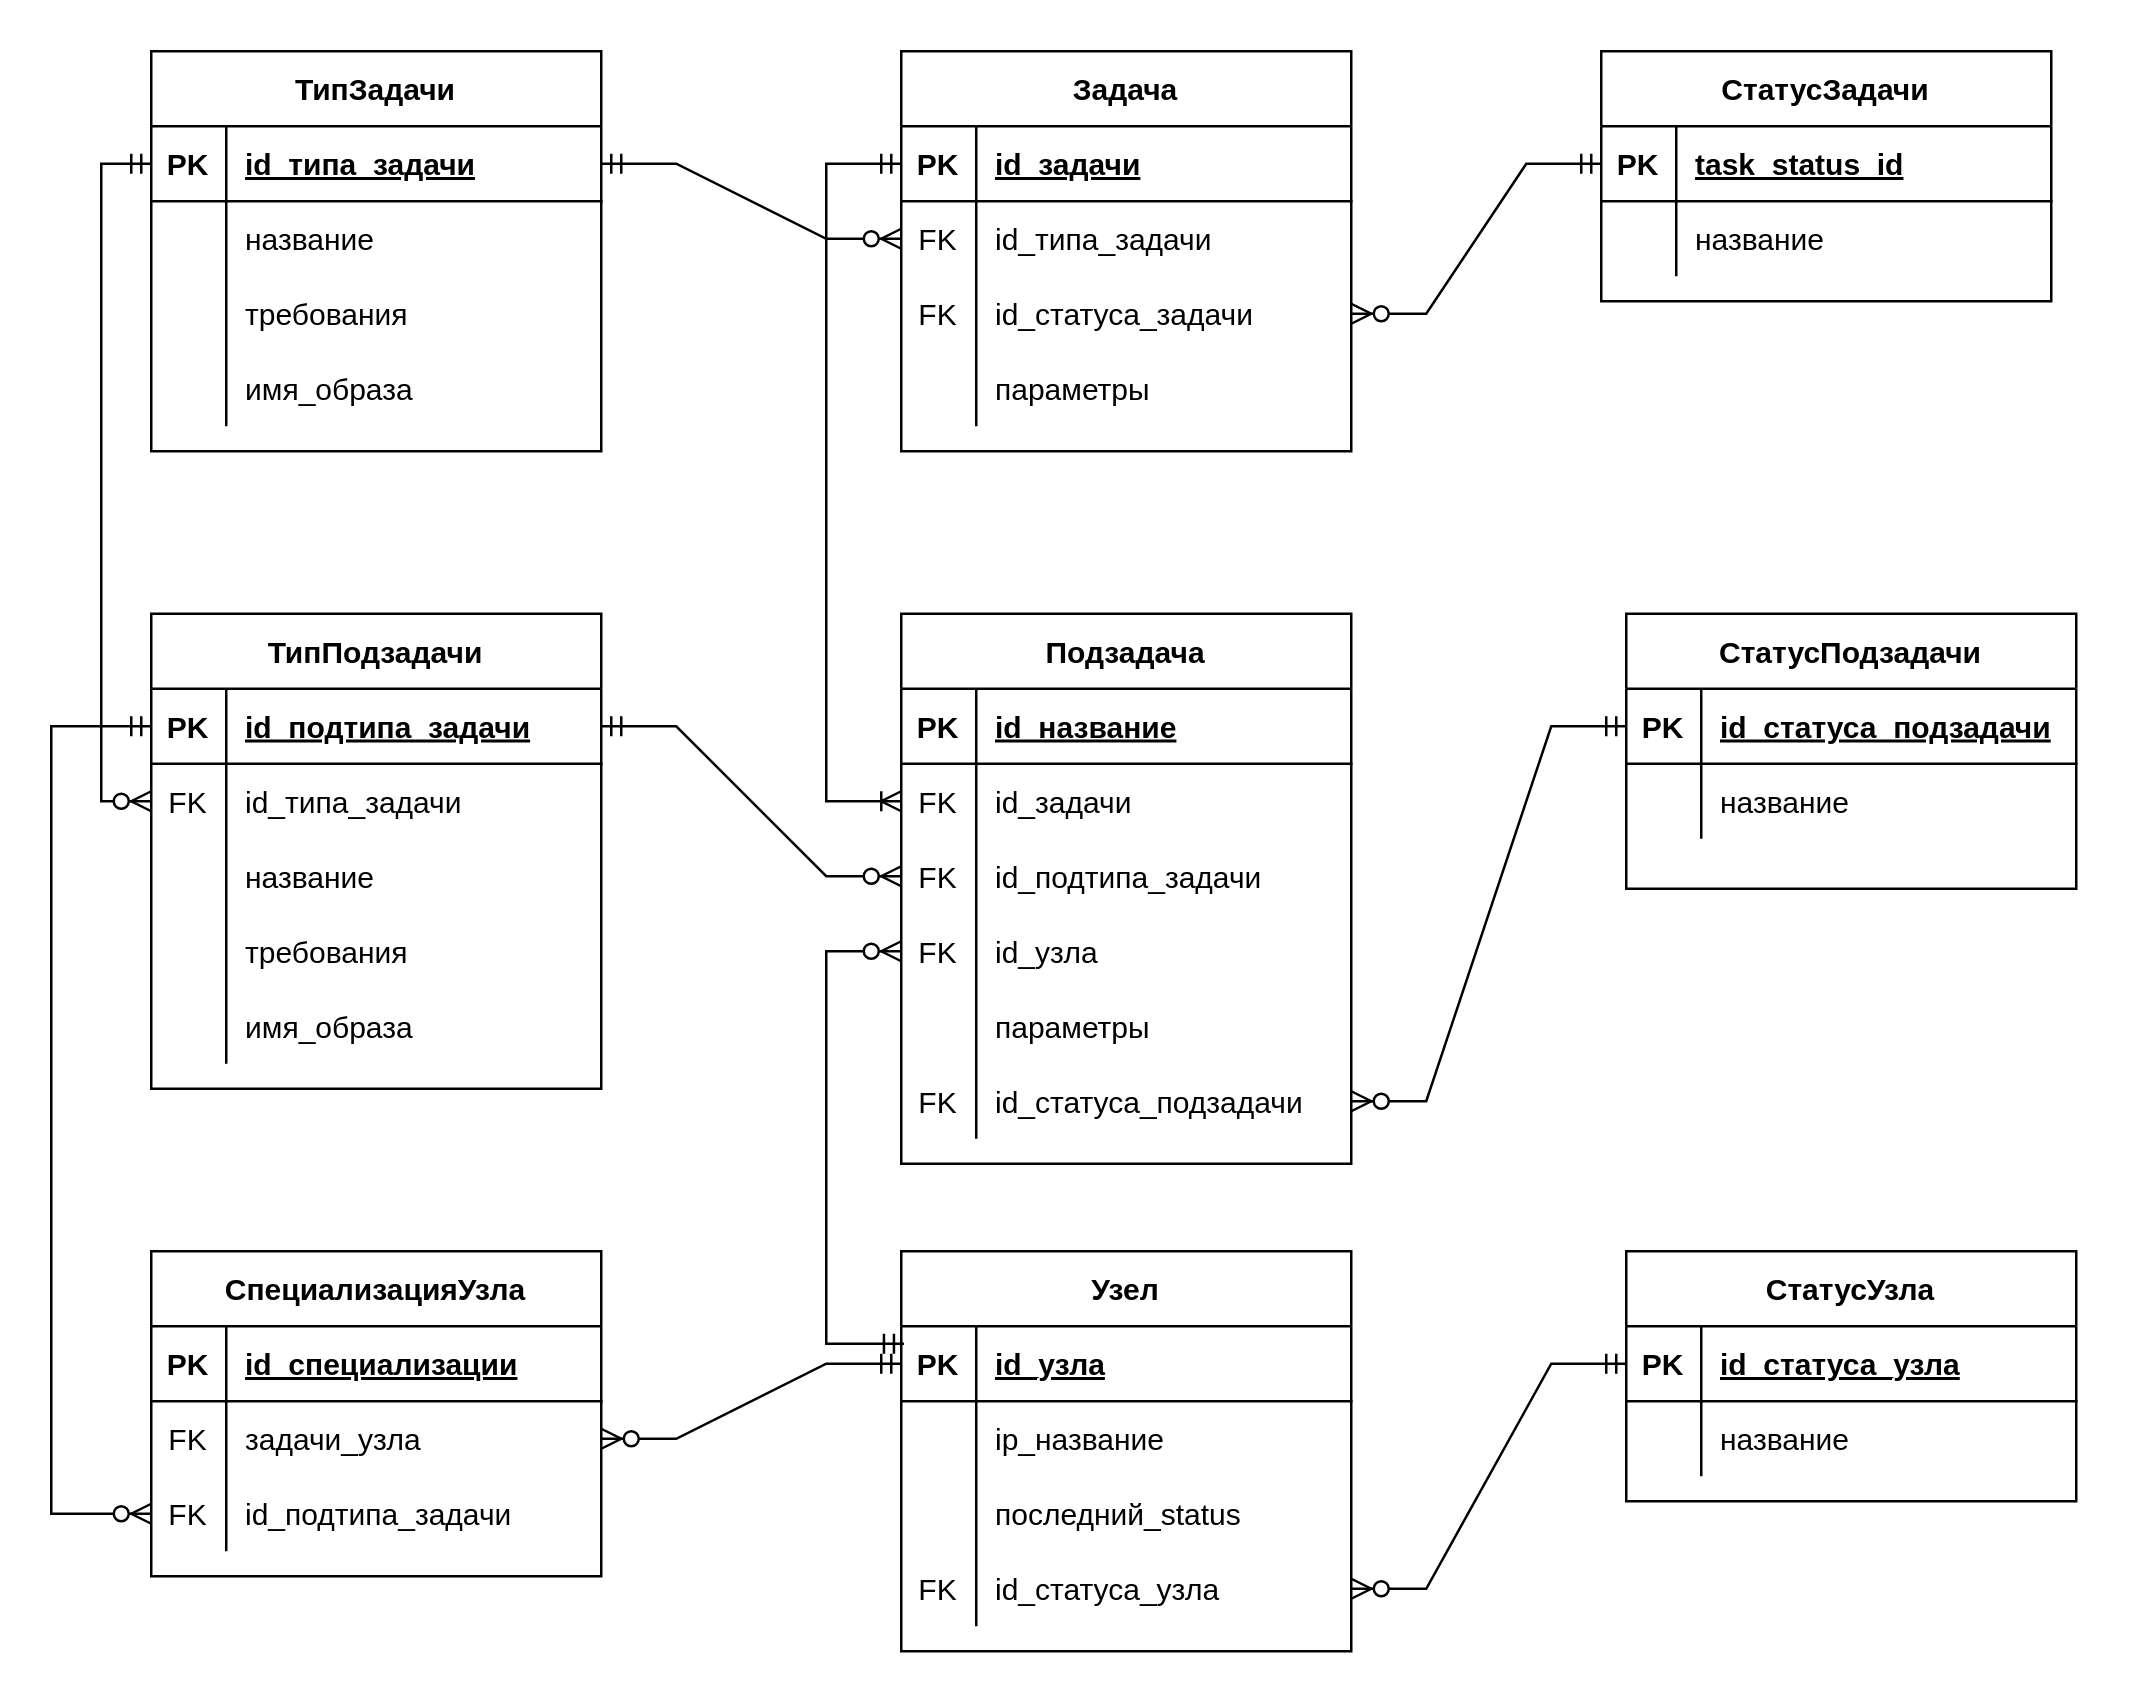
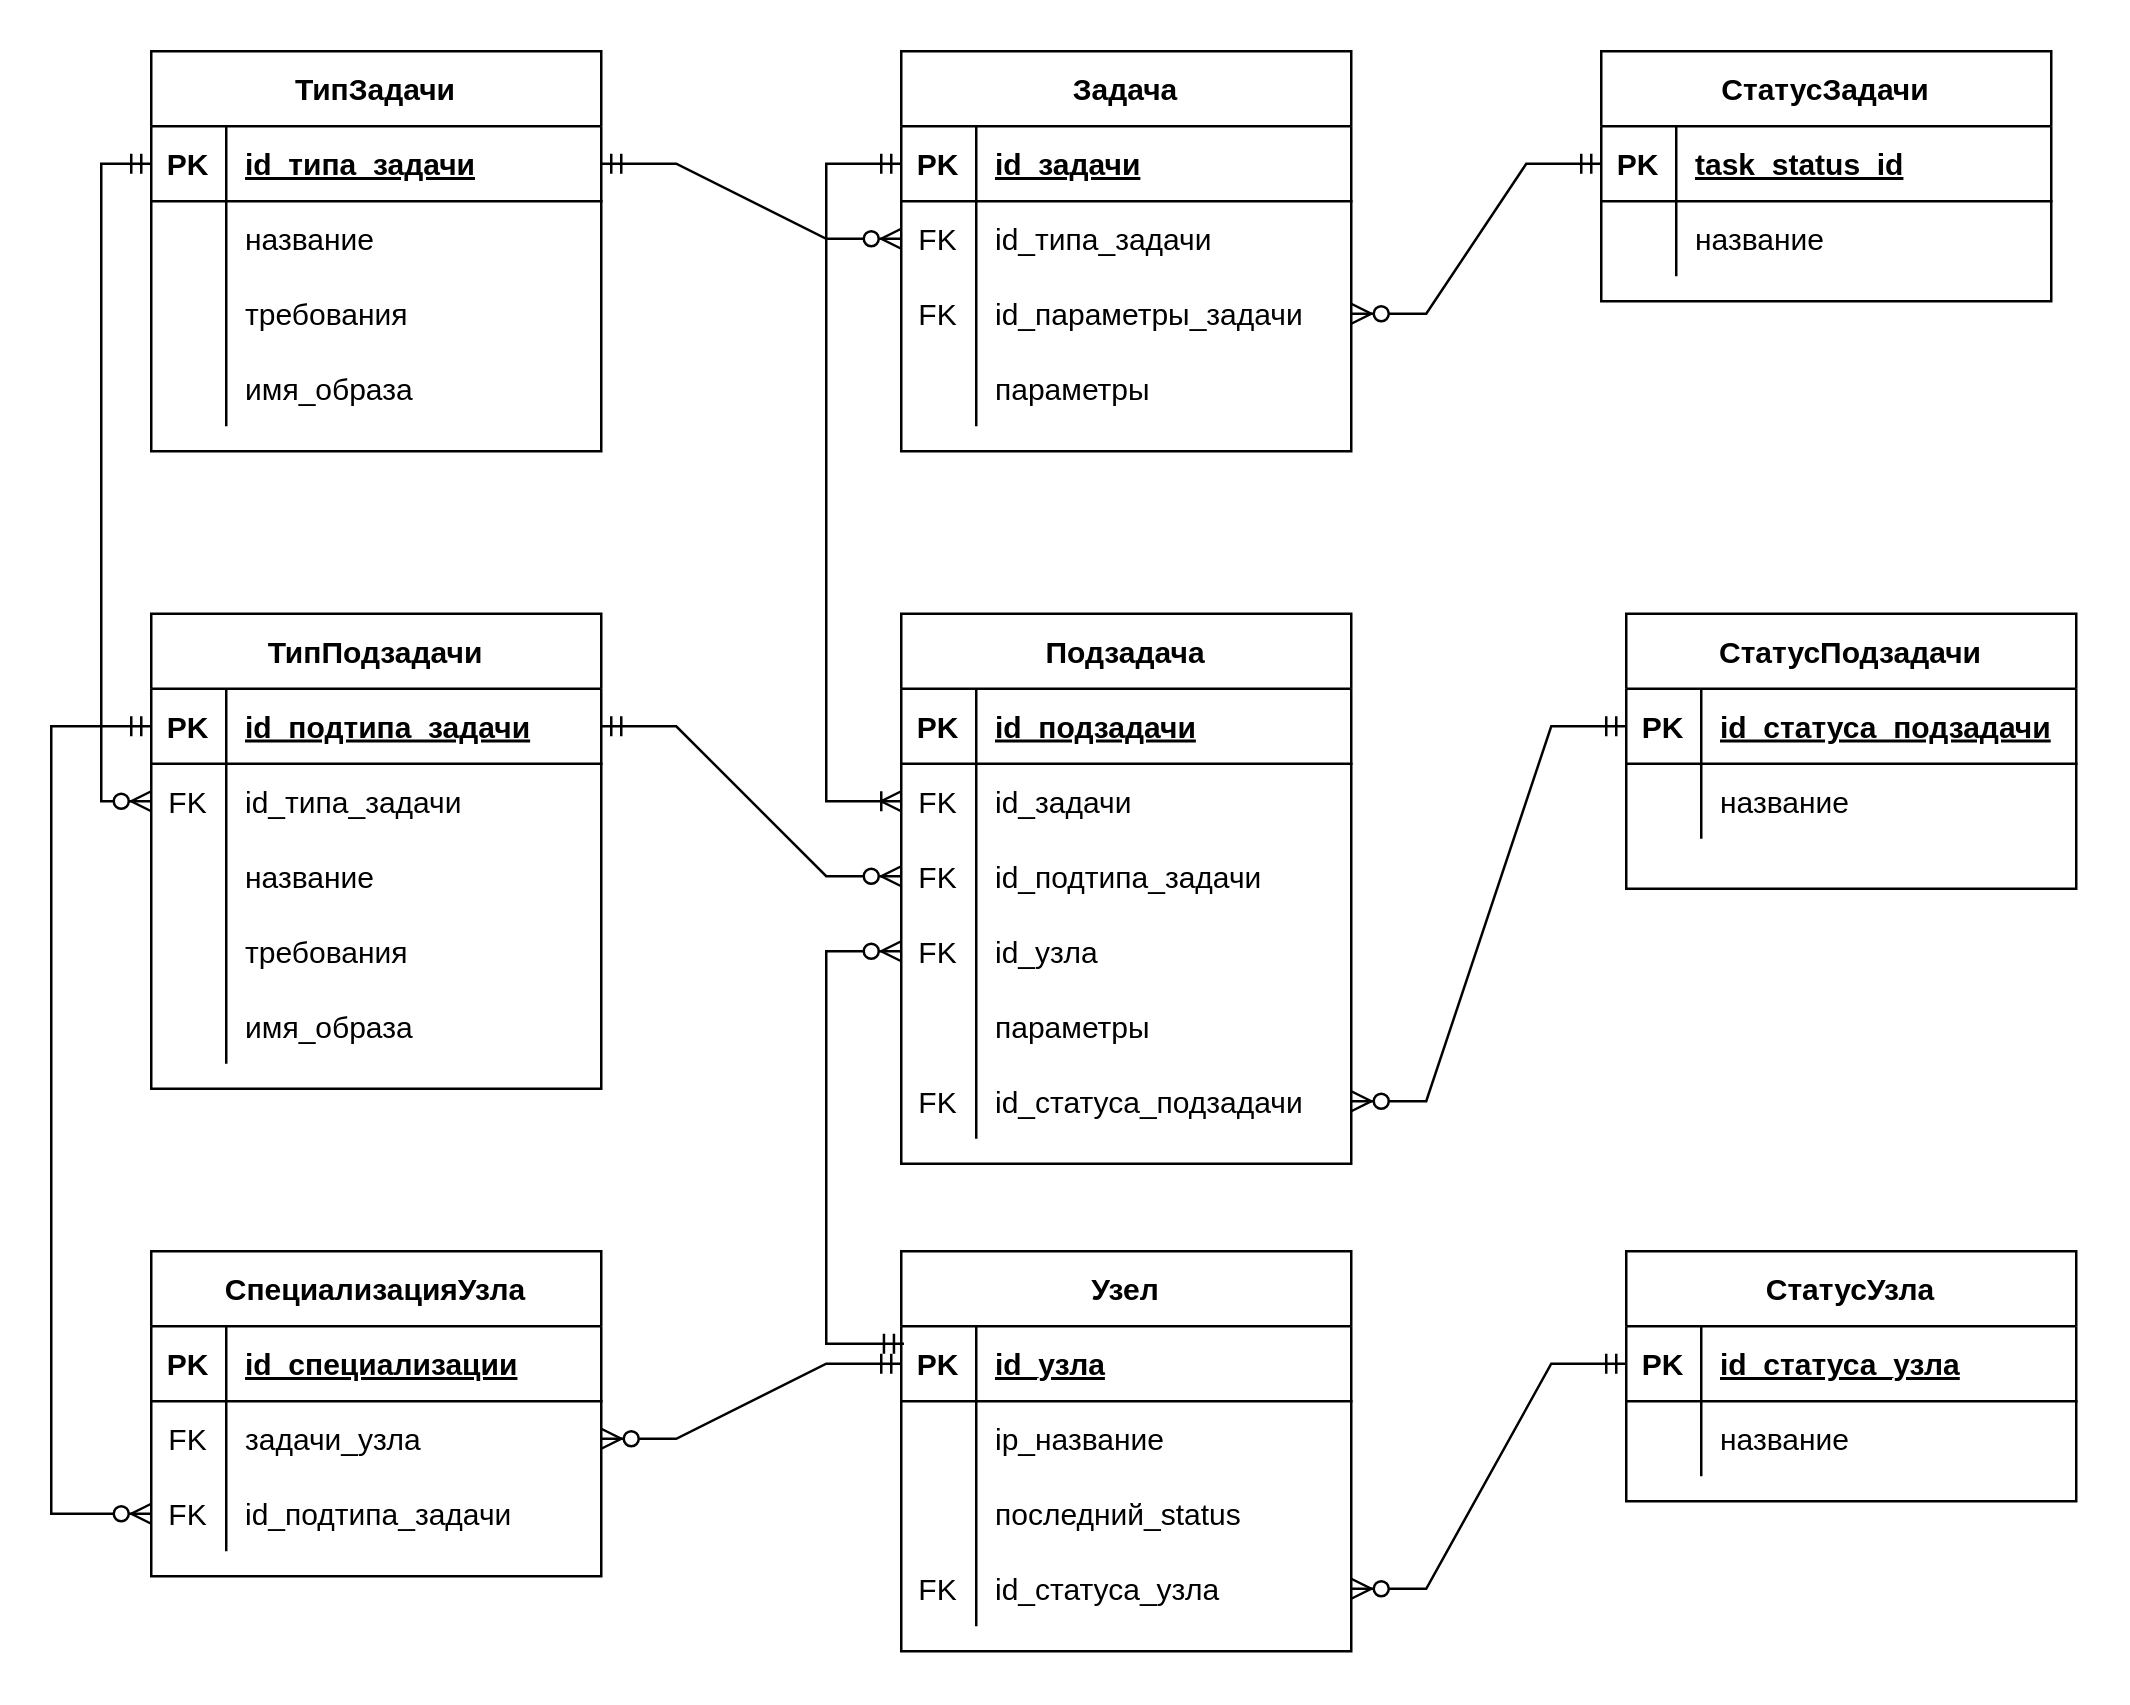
(1134, 315) -> (1151, 315)
(1084, 728) -> (1092, 728)
